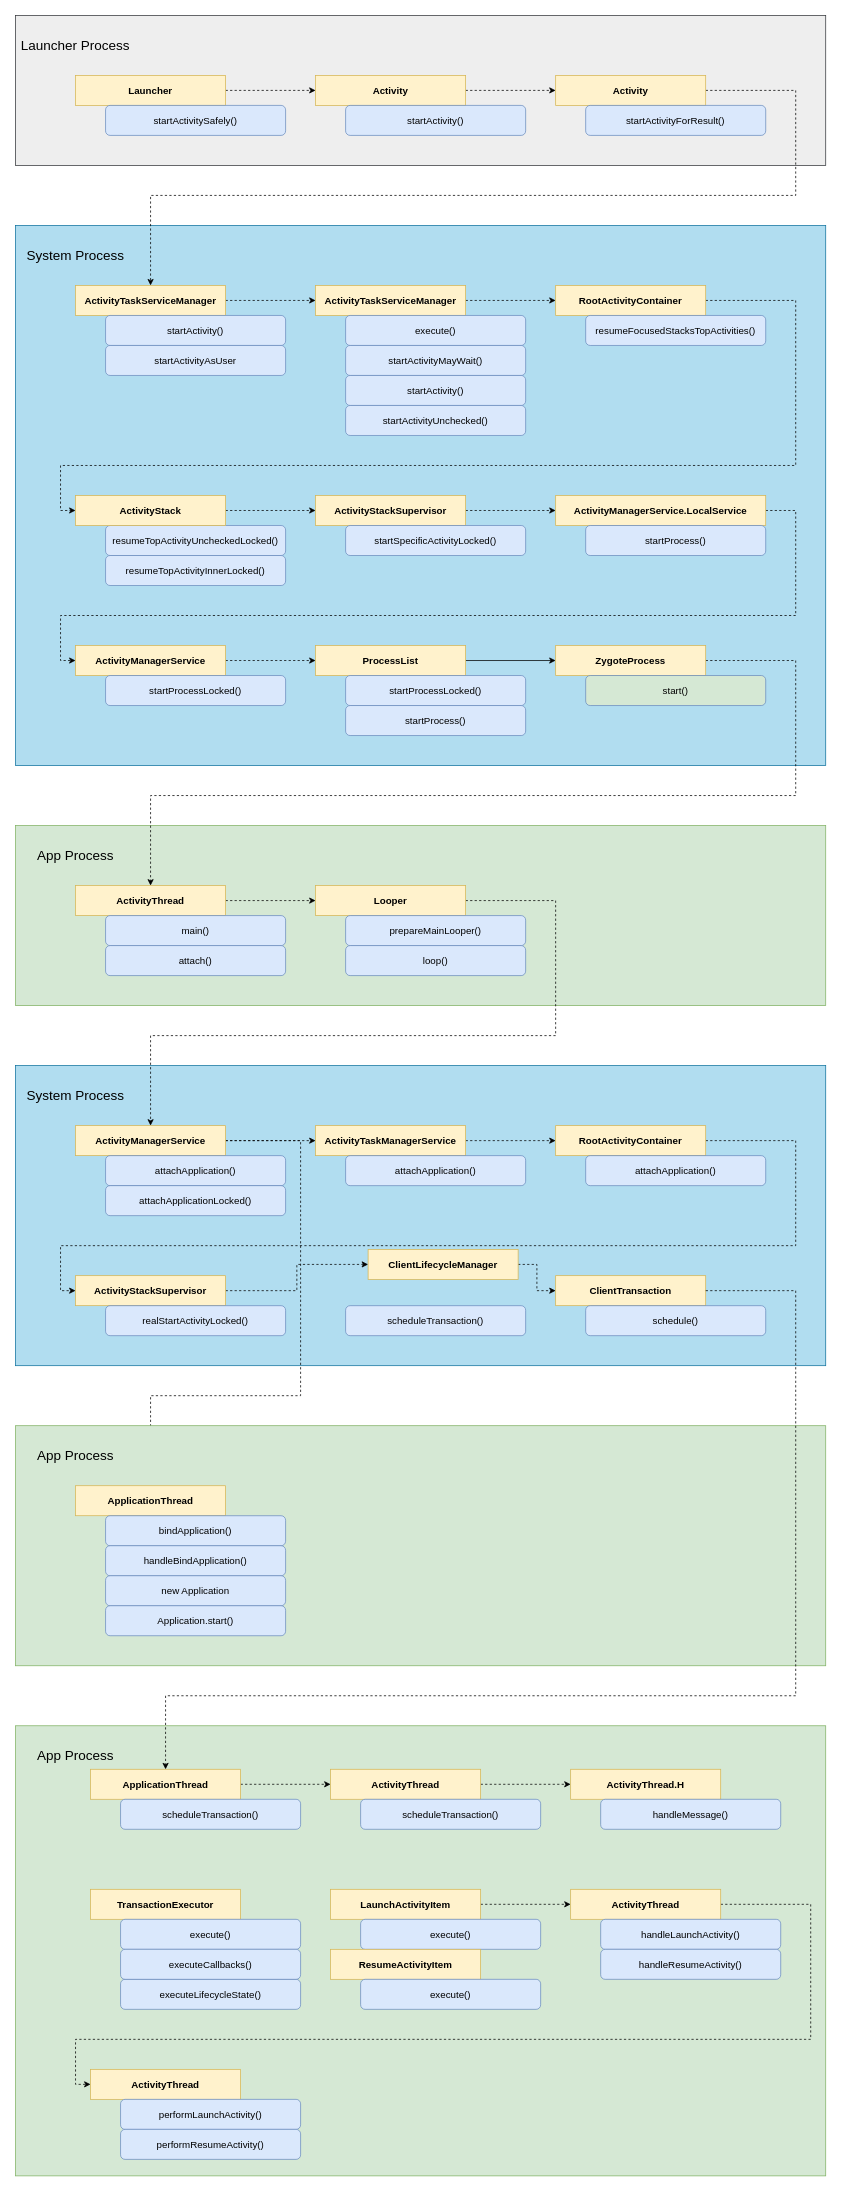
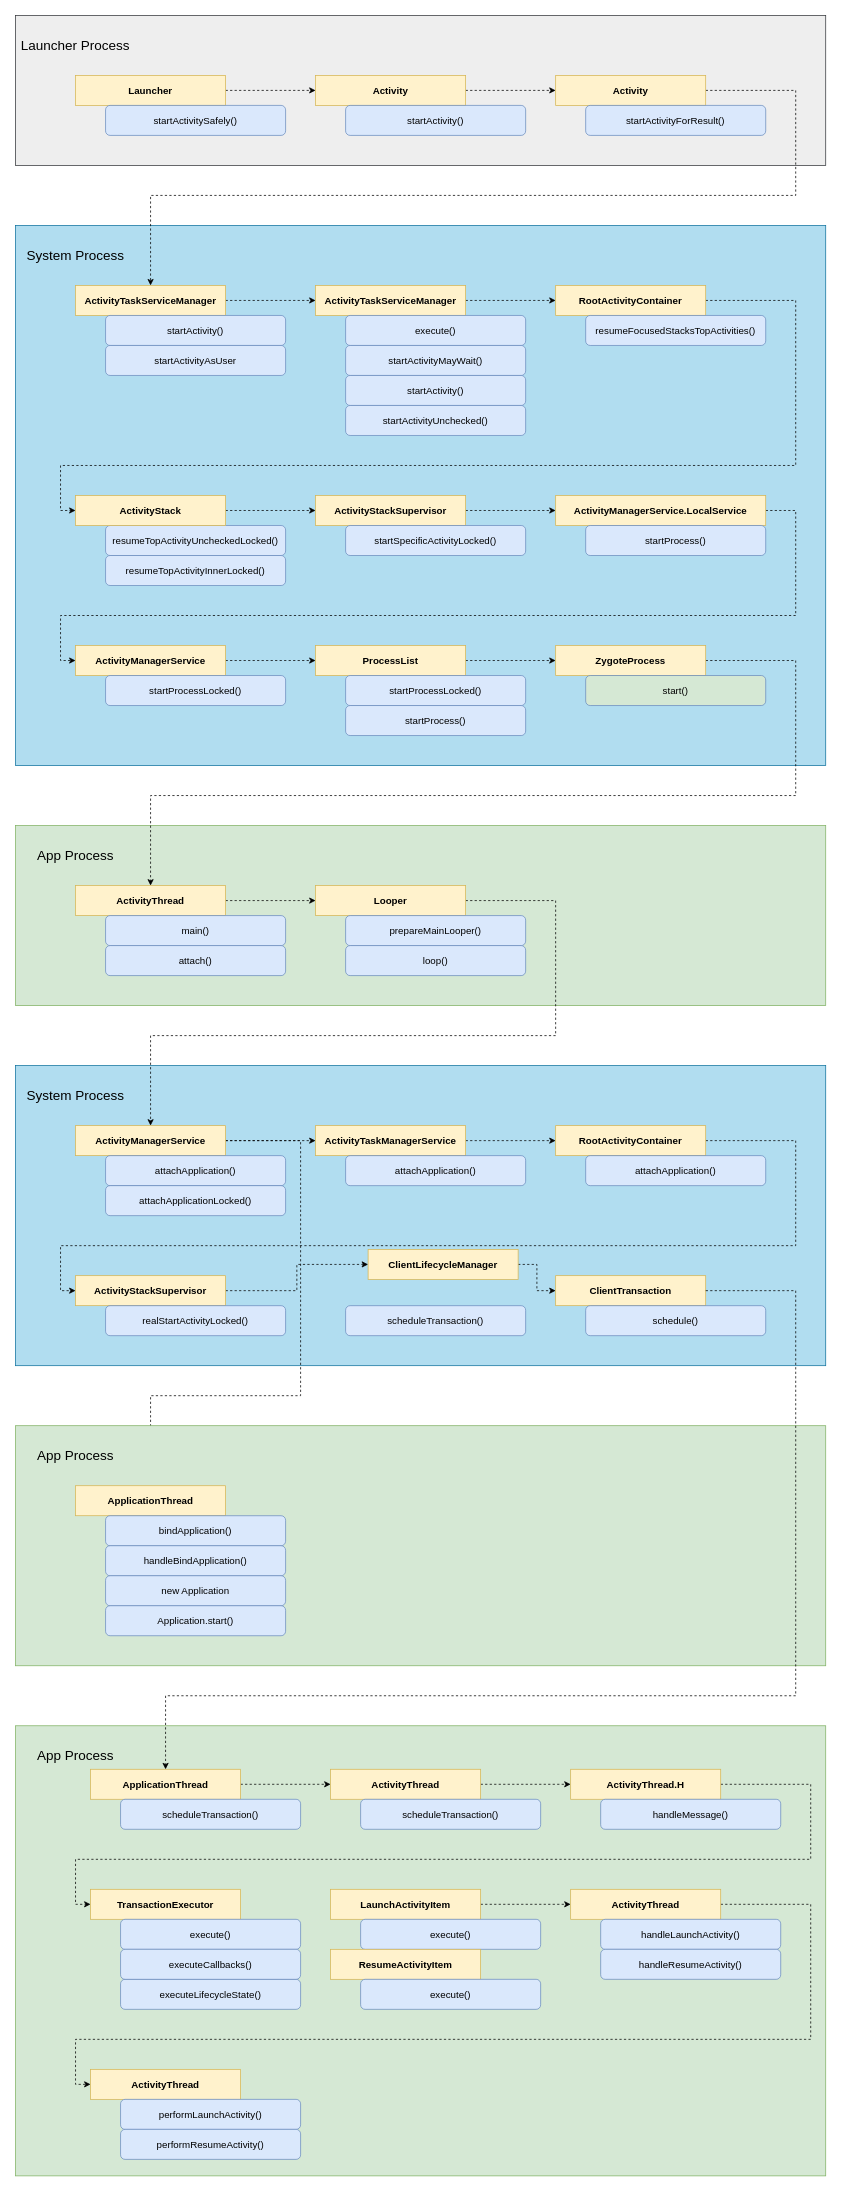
(508, 660) -> (508, 660)
none -> (498, 1859)
